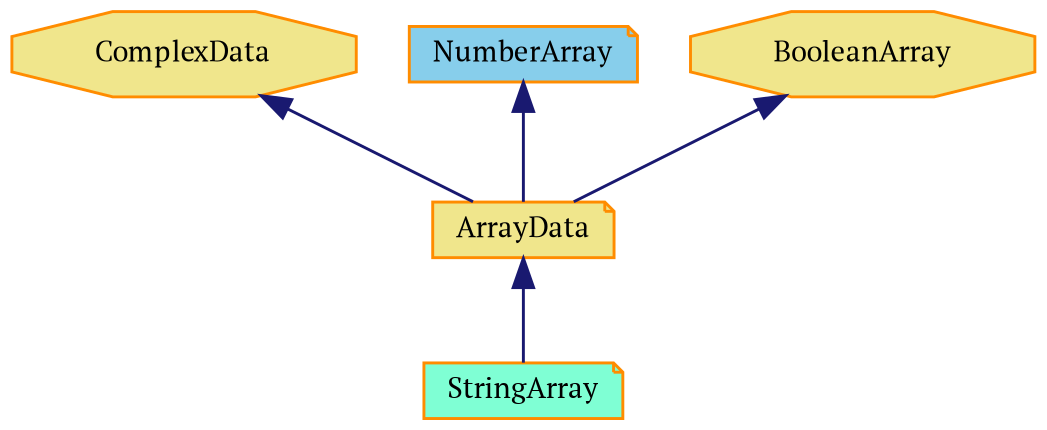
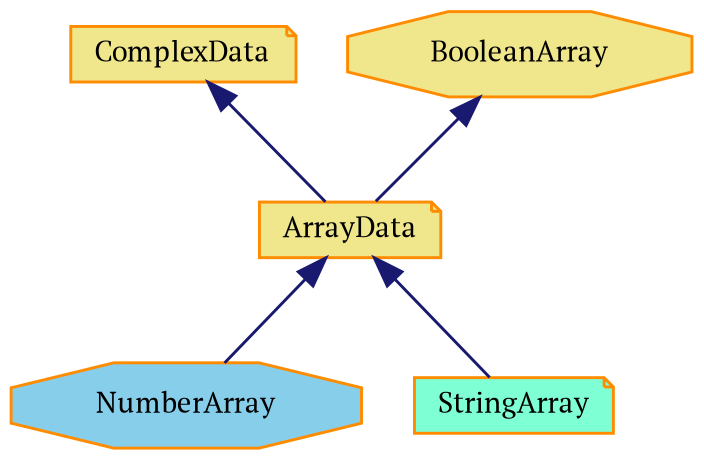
(184, 54) -> (183, 54)
(523, 54) -> (186, 405)
(523, 157) -> (265, 321)
